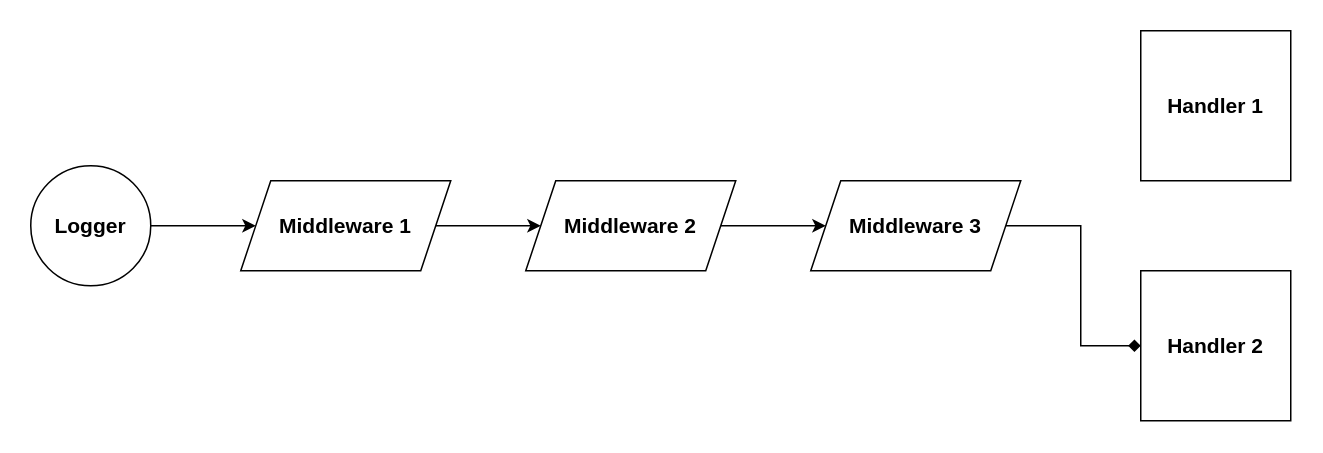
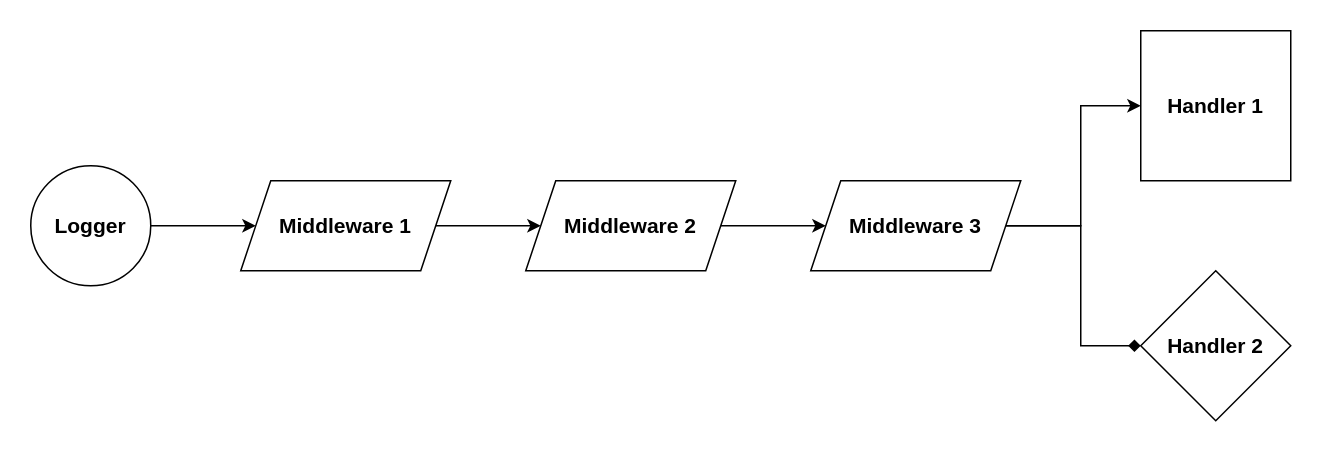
none -> (1081, 140)
(1216, 346) -> (1216, 346)
